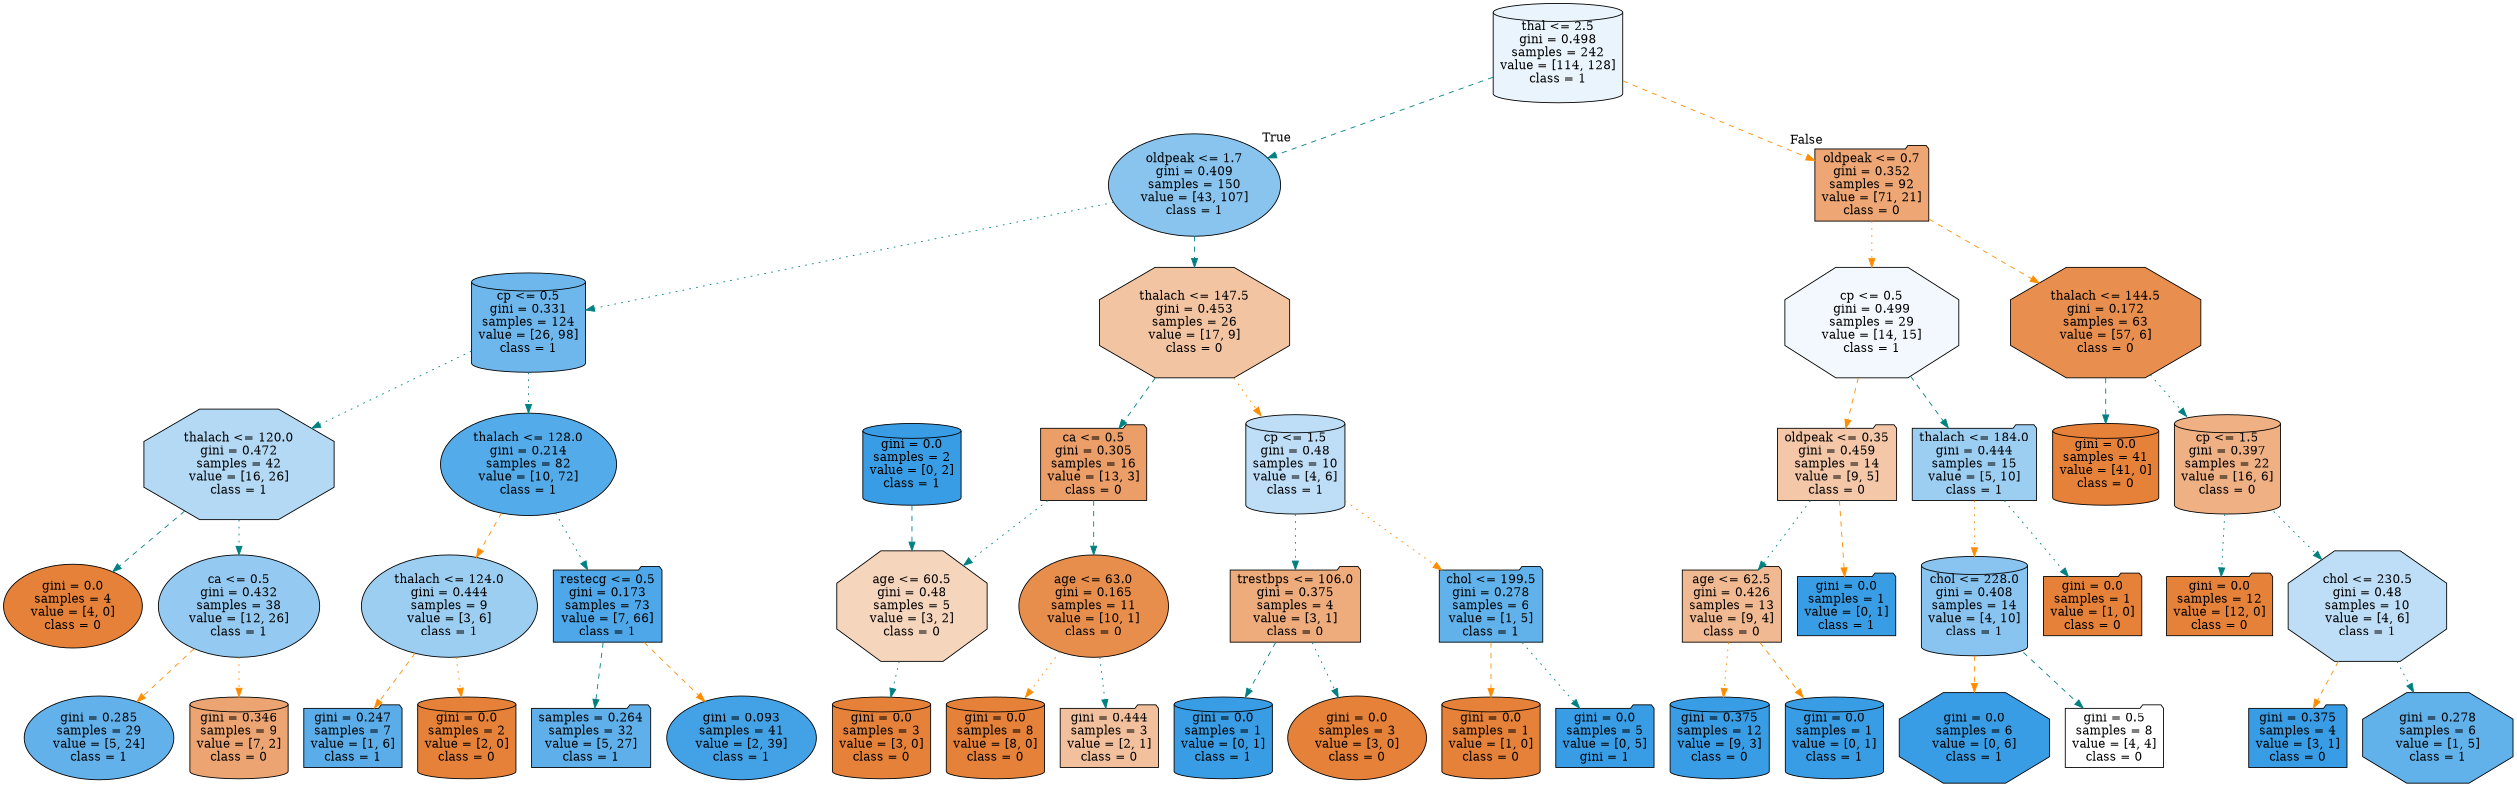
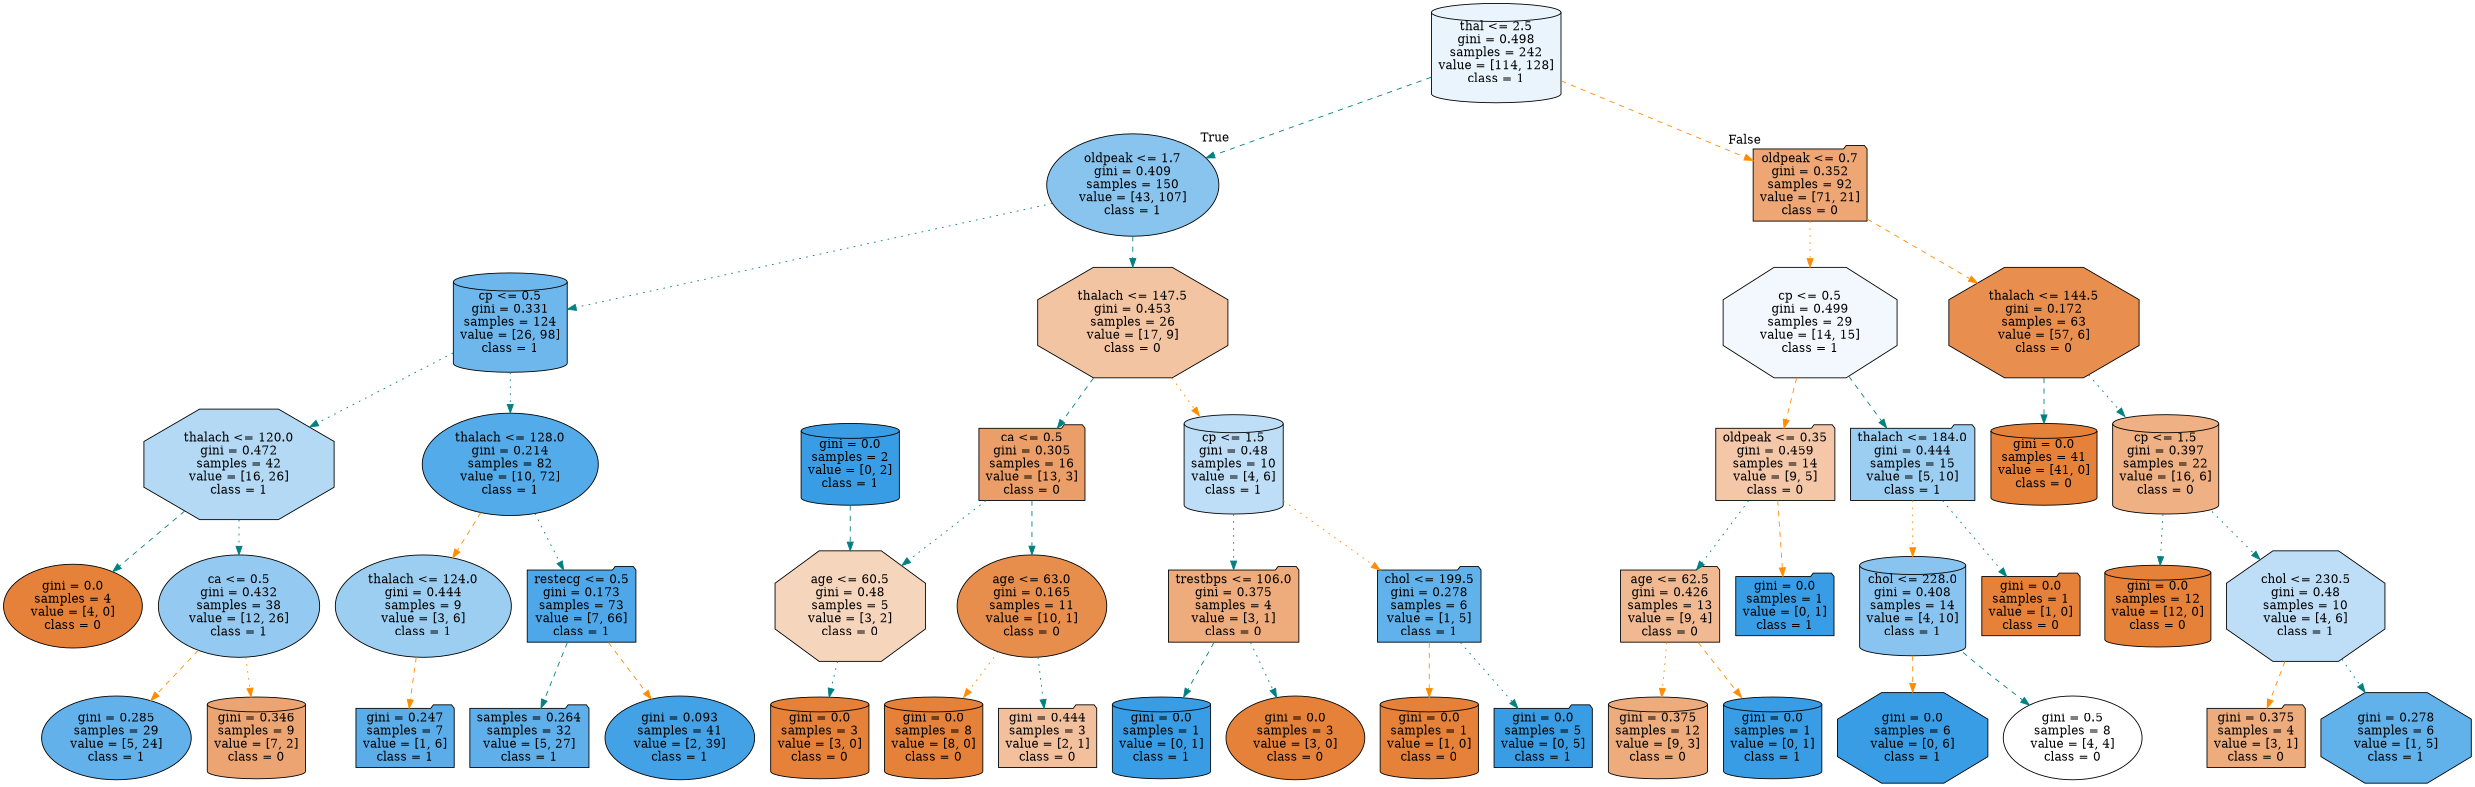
(2220, 606) -> (2158, 606)
(467, 738) -> none
(1605, 738) -> (1543, 738)
(1720, 738) -> (1658, 738)
(2114, 738) -> (2073, 738)
(2298, 738) -> (2256, 738)
